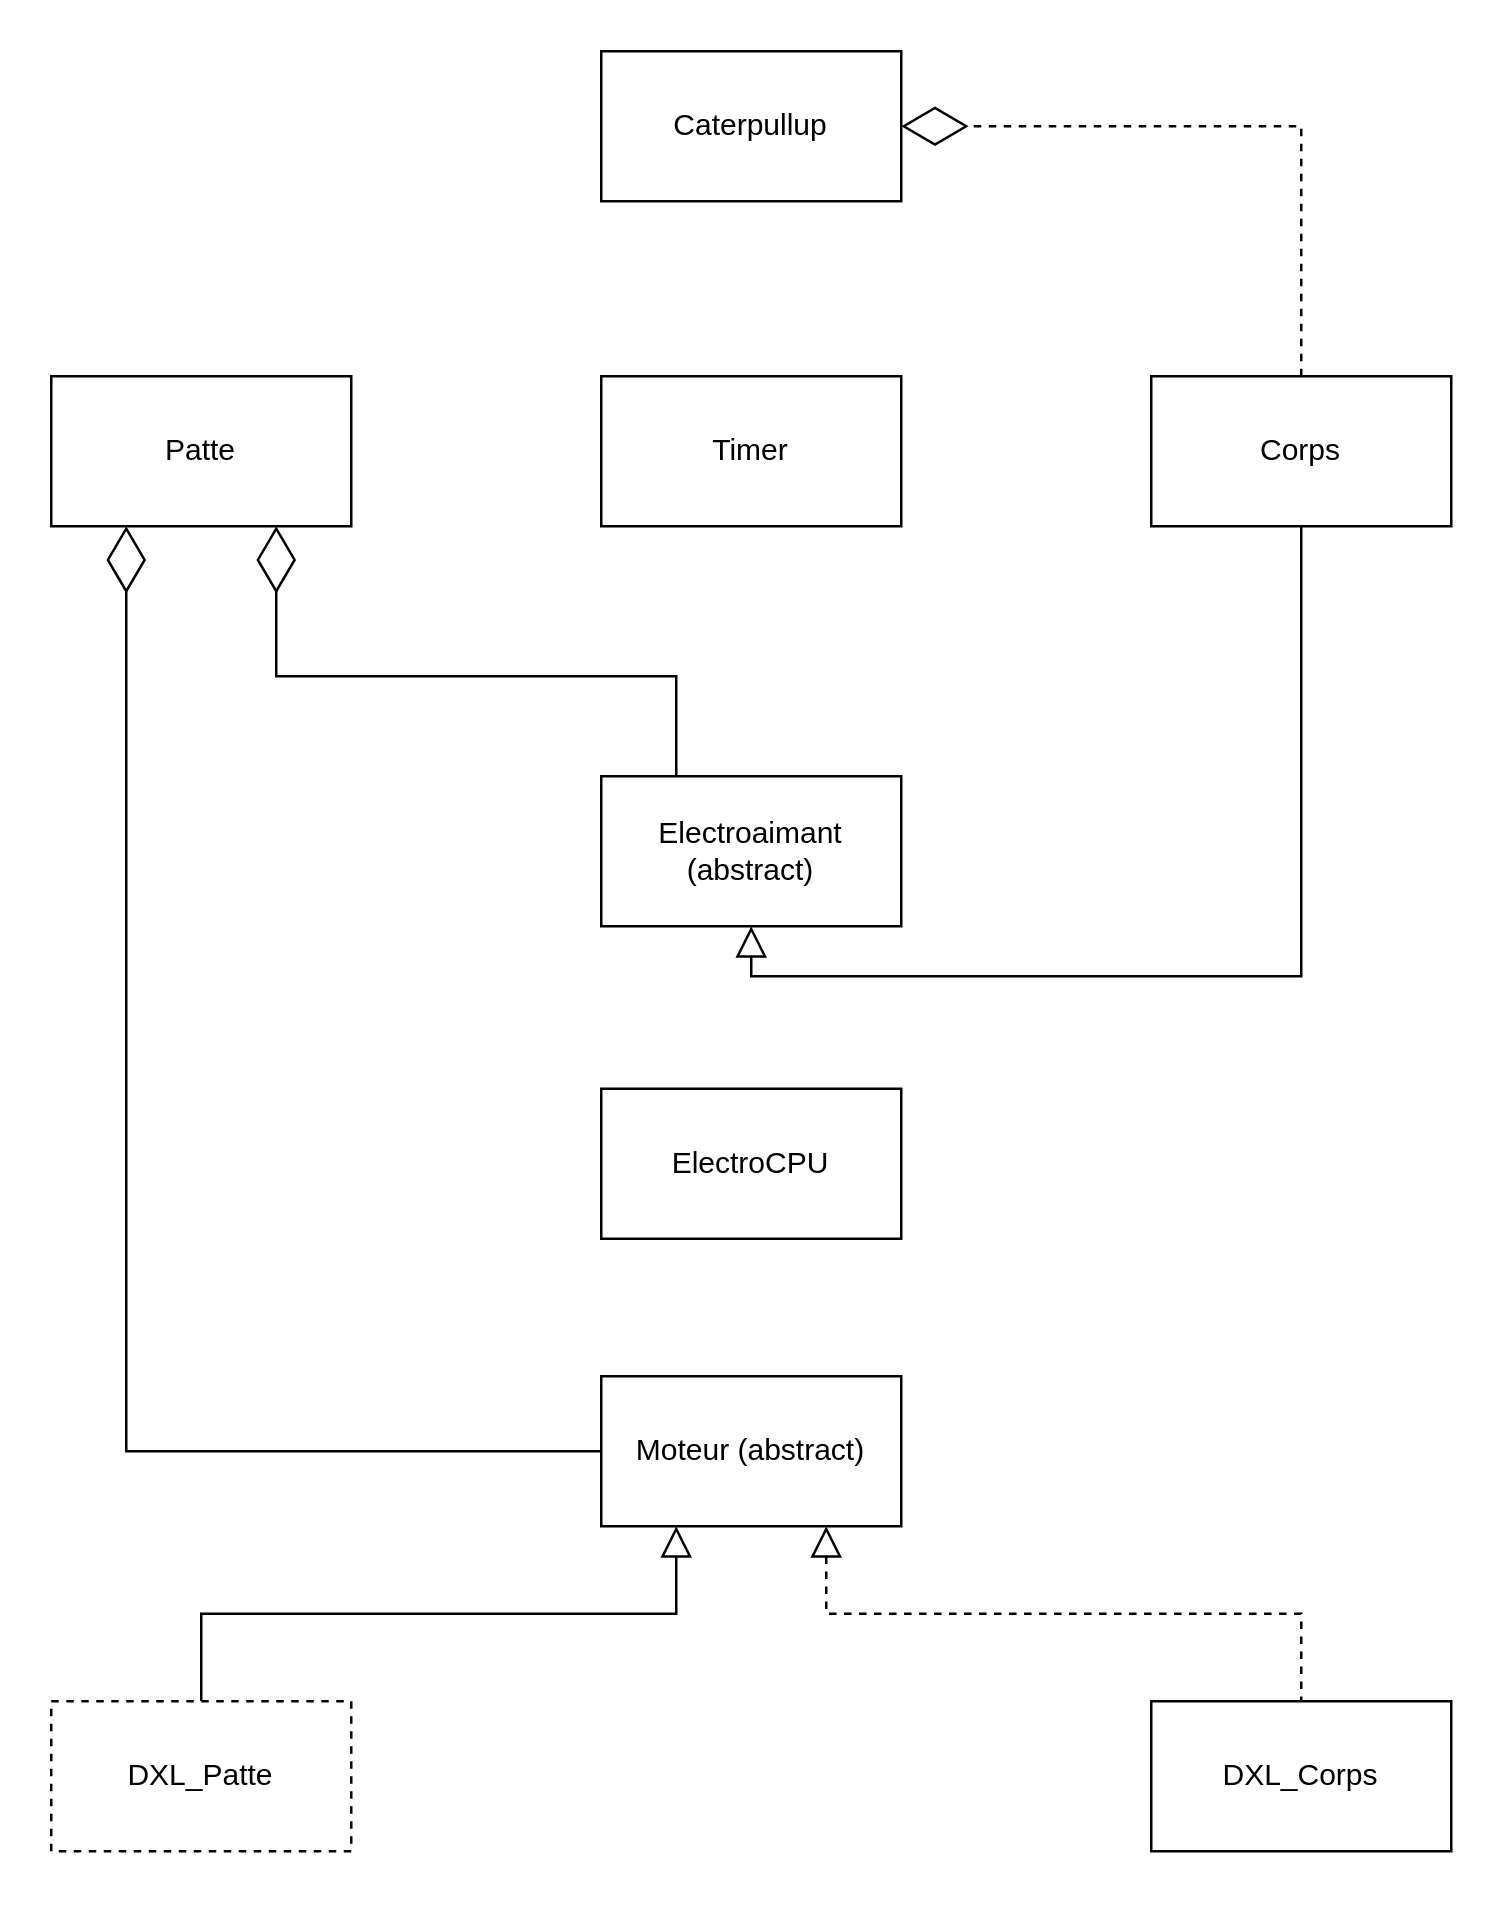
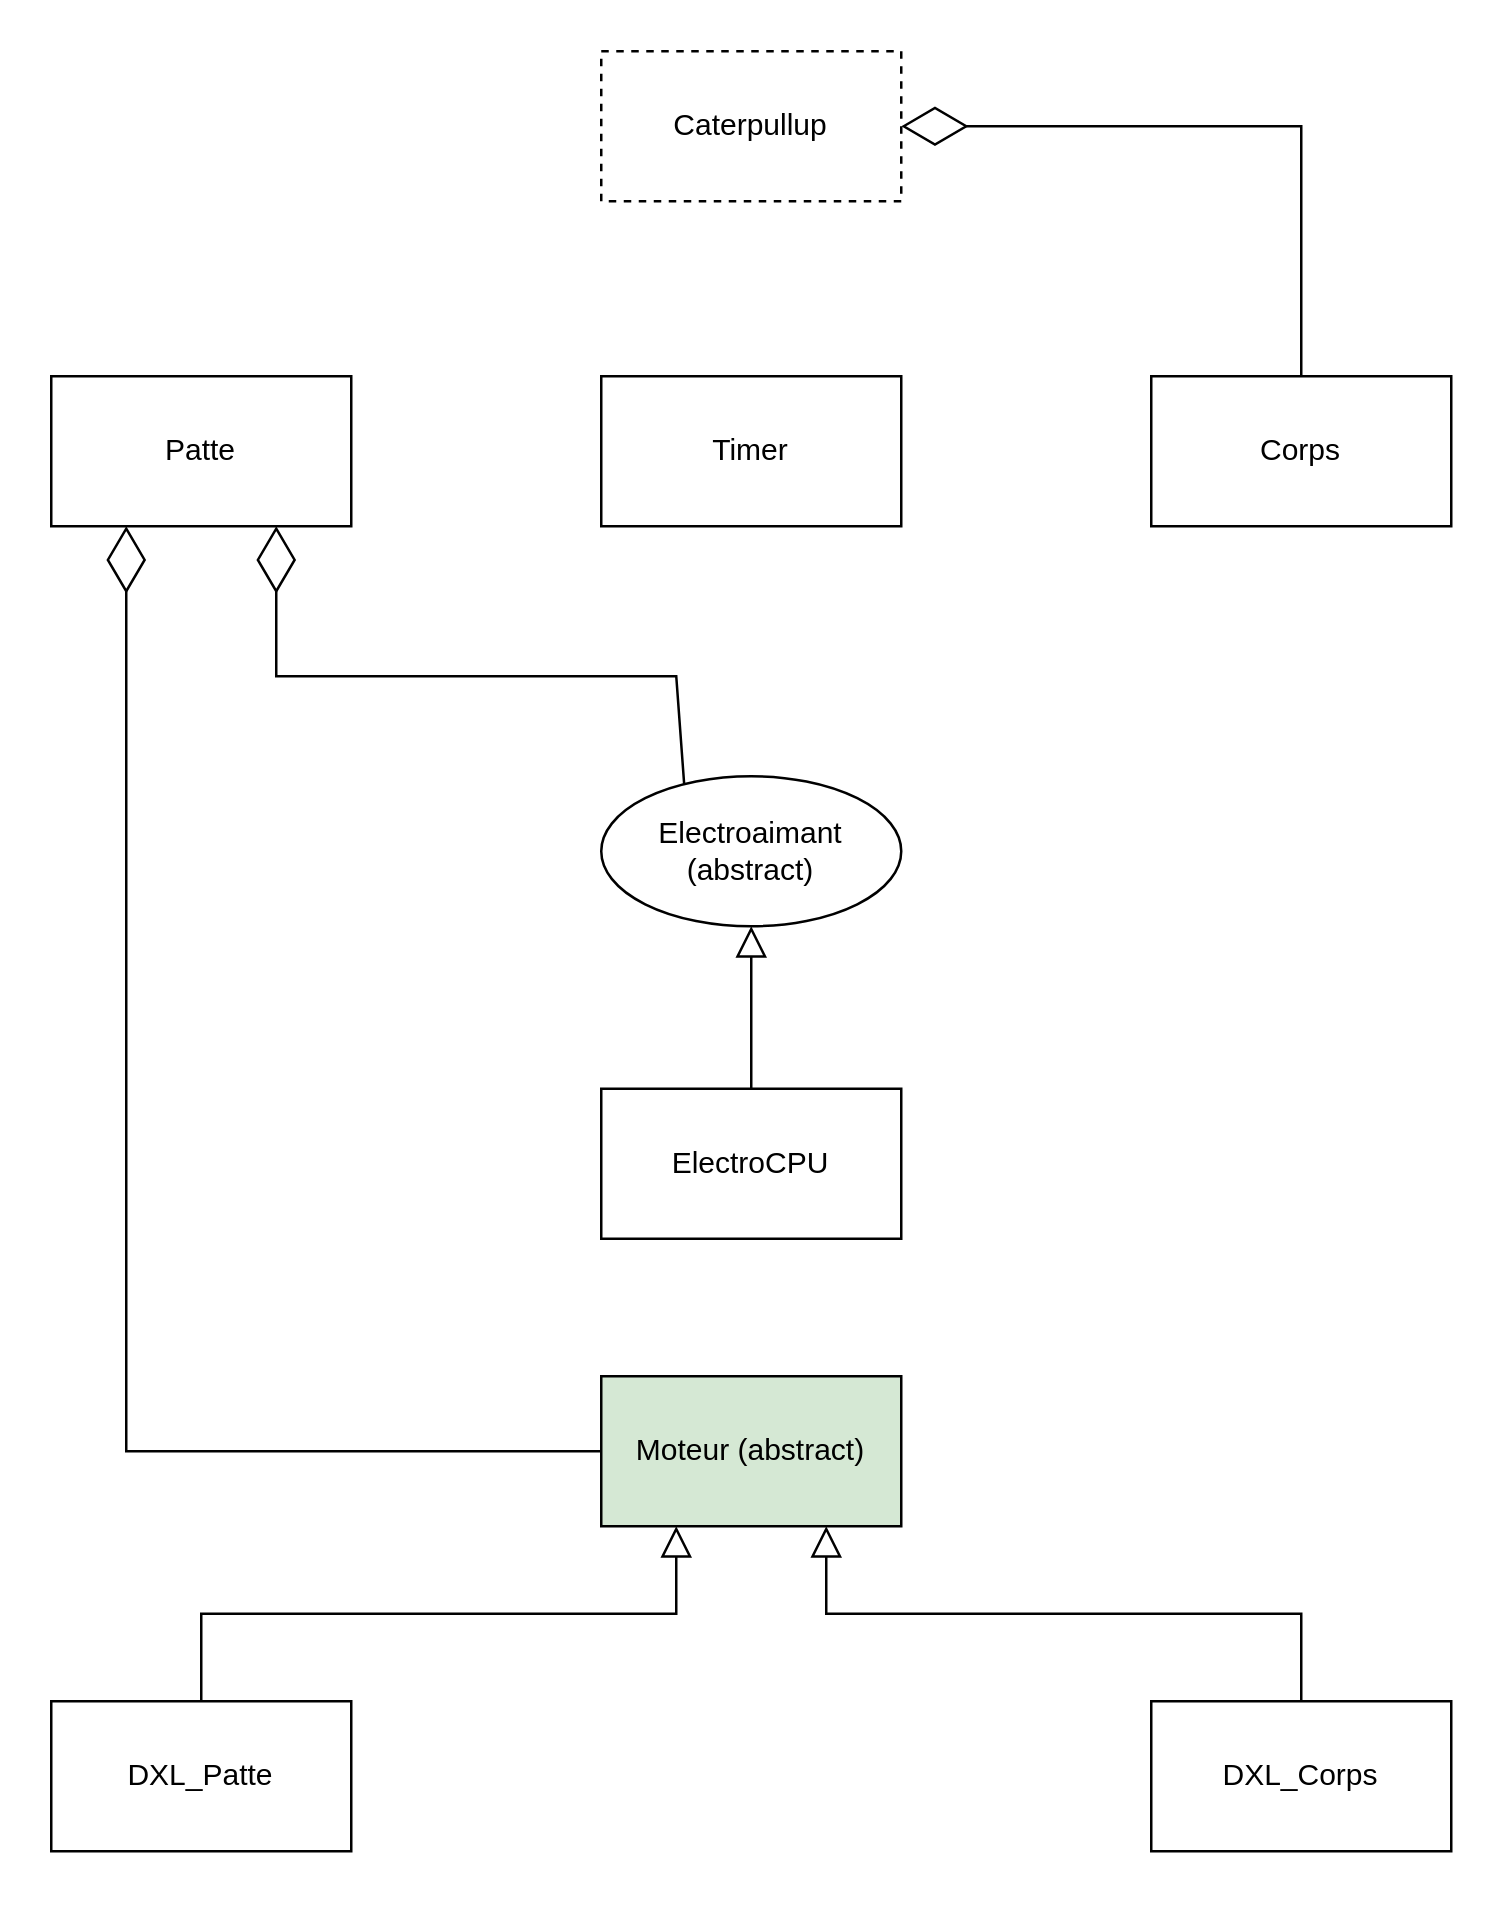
(751, 126) -> (751, 126)
(1256, 126) -> (1256, 126)
(751, 851) -> (751, 851)
(1249, 976) -> (751, 1030)
(751, 1451) -> (751, 1451)
(1079, 1614) -> (1079, 1614)
(201, 1776) -> (201, 1776)
